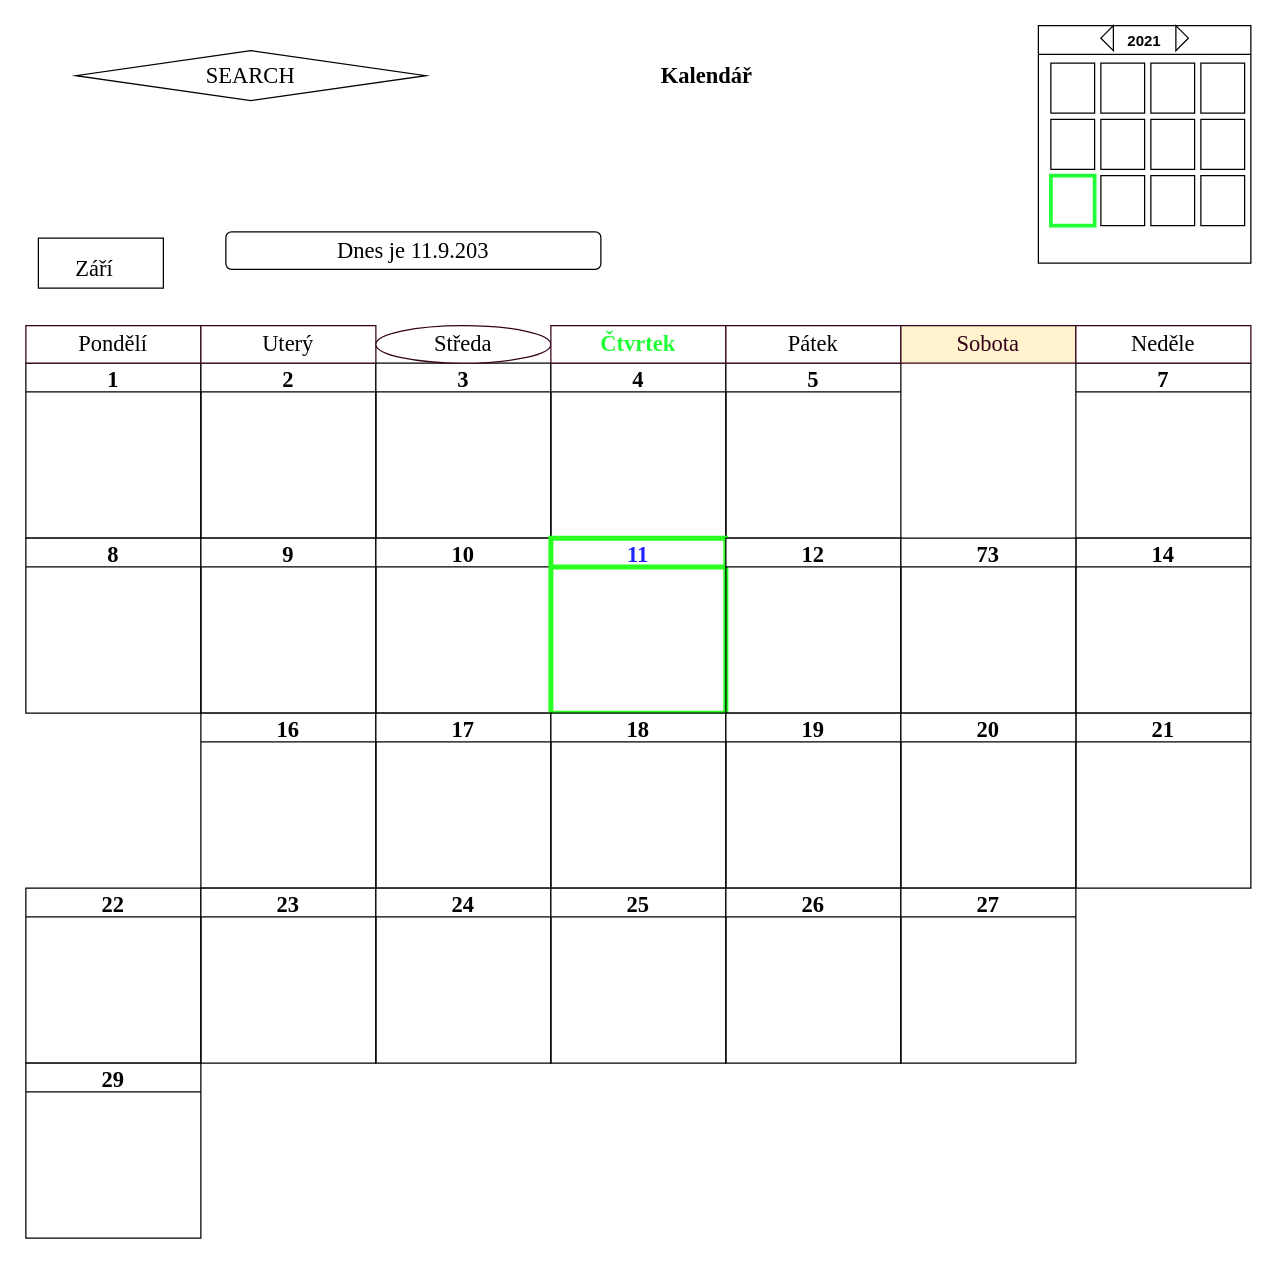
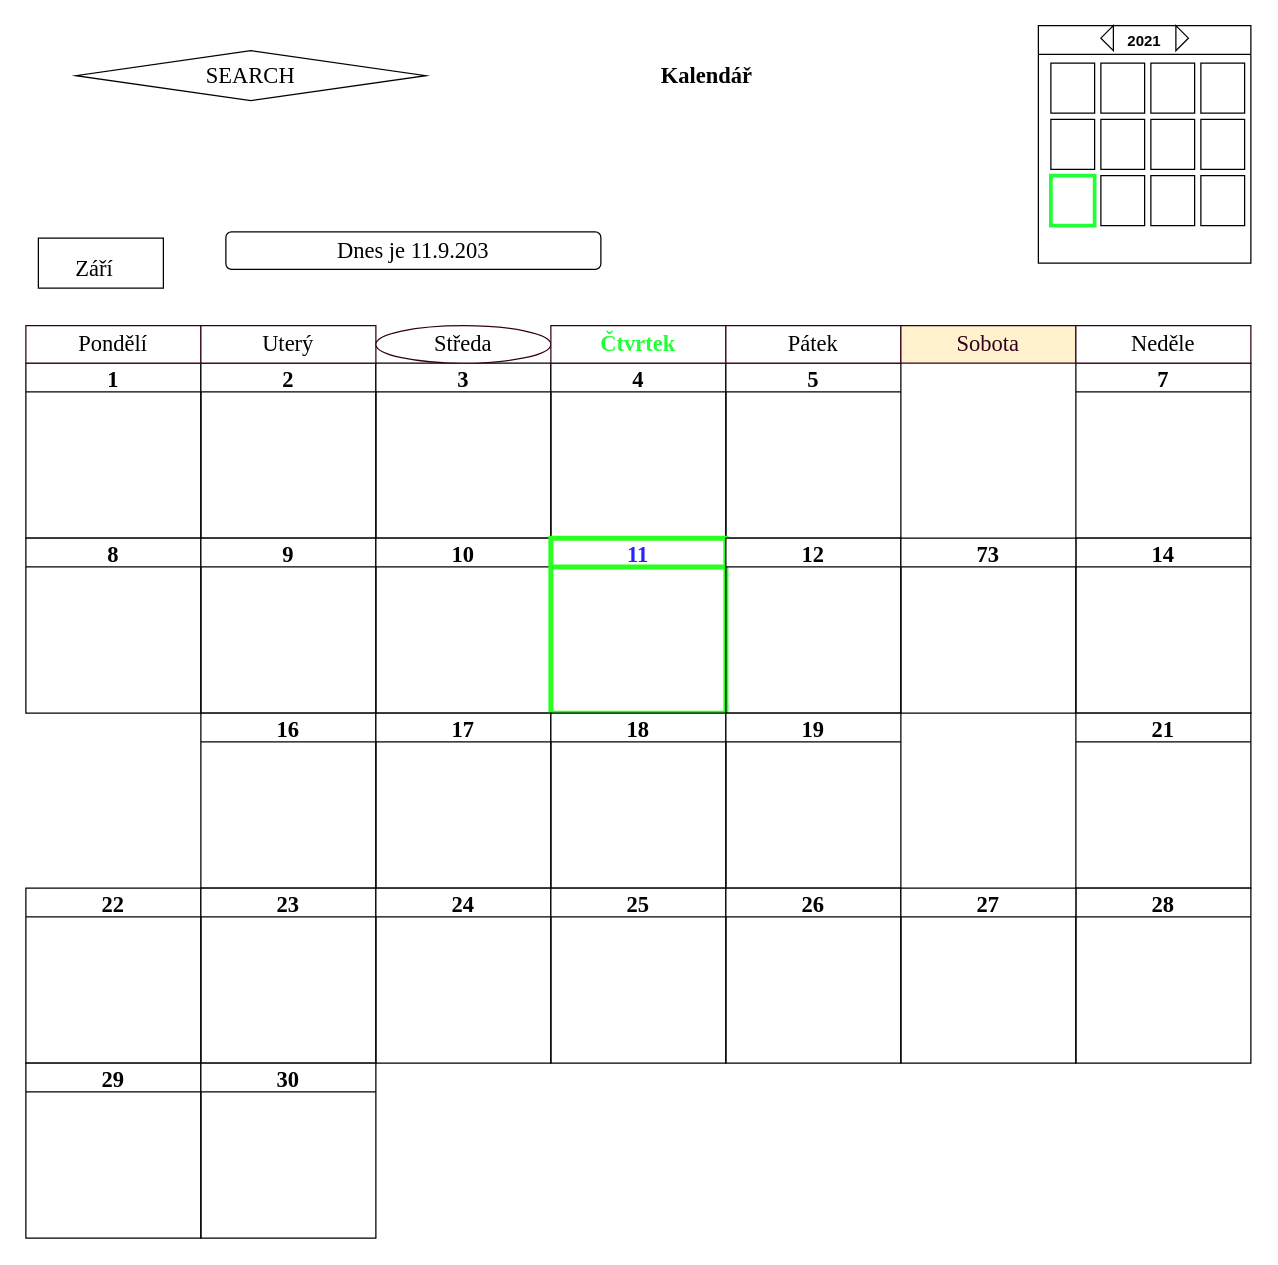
(988, 801) -> none
none -> (1163, 976)
none -> (288, 1151)
